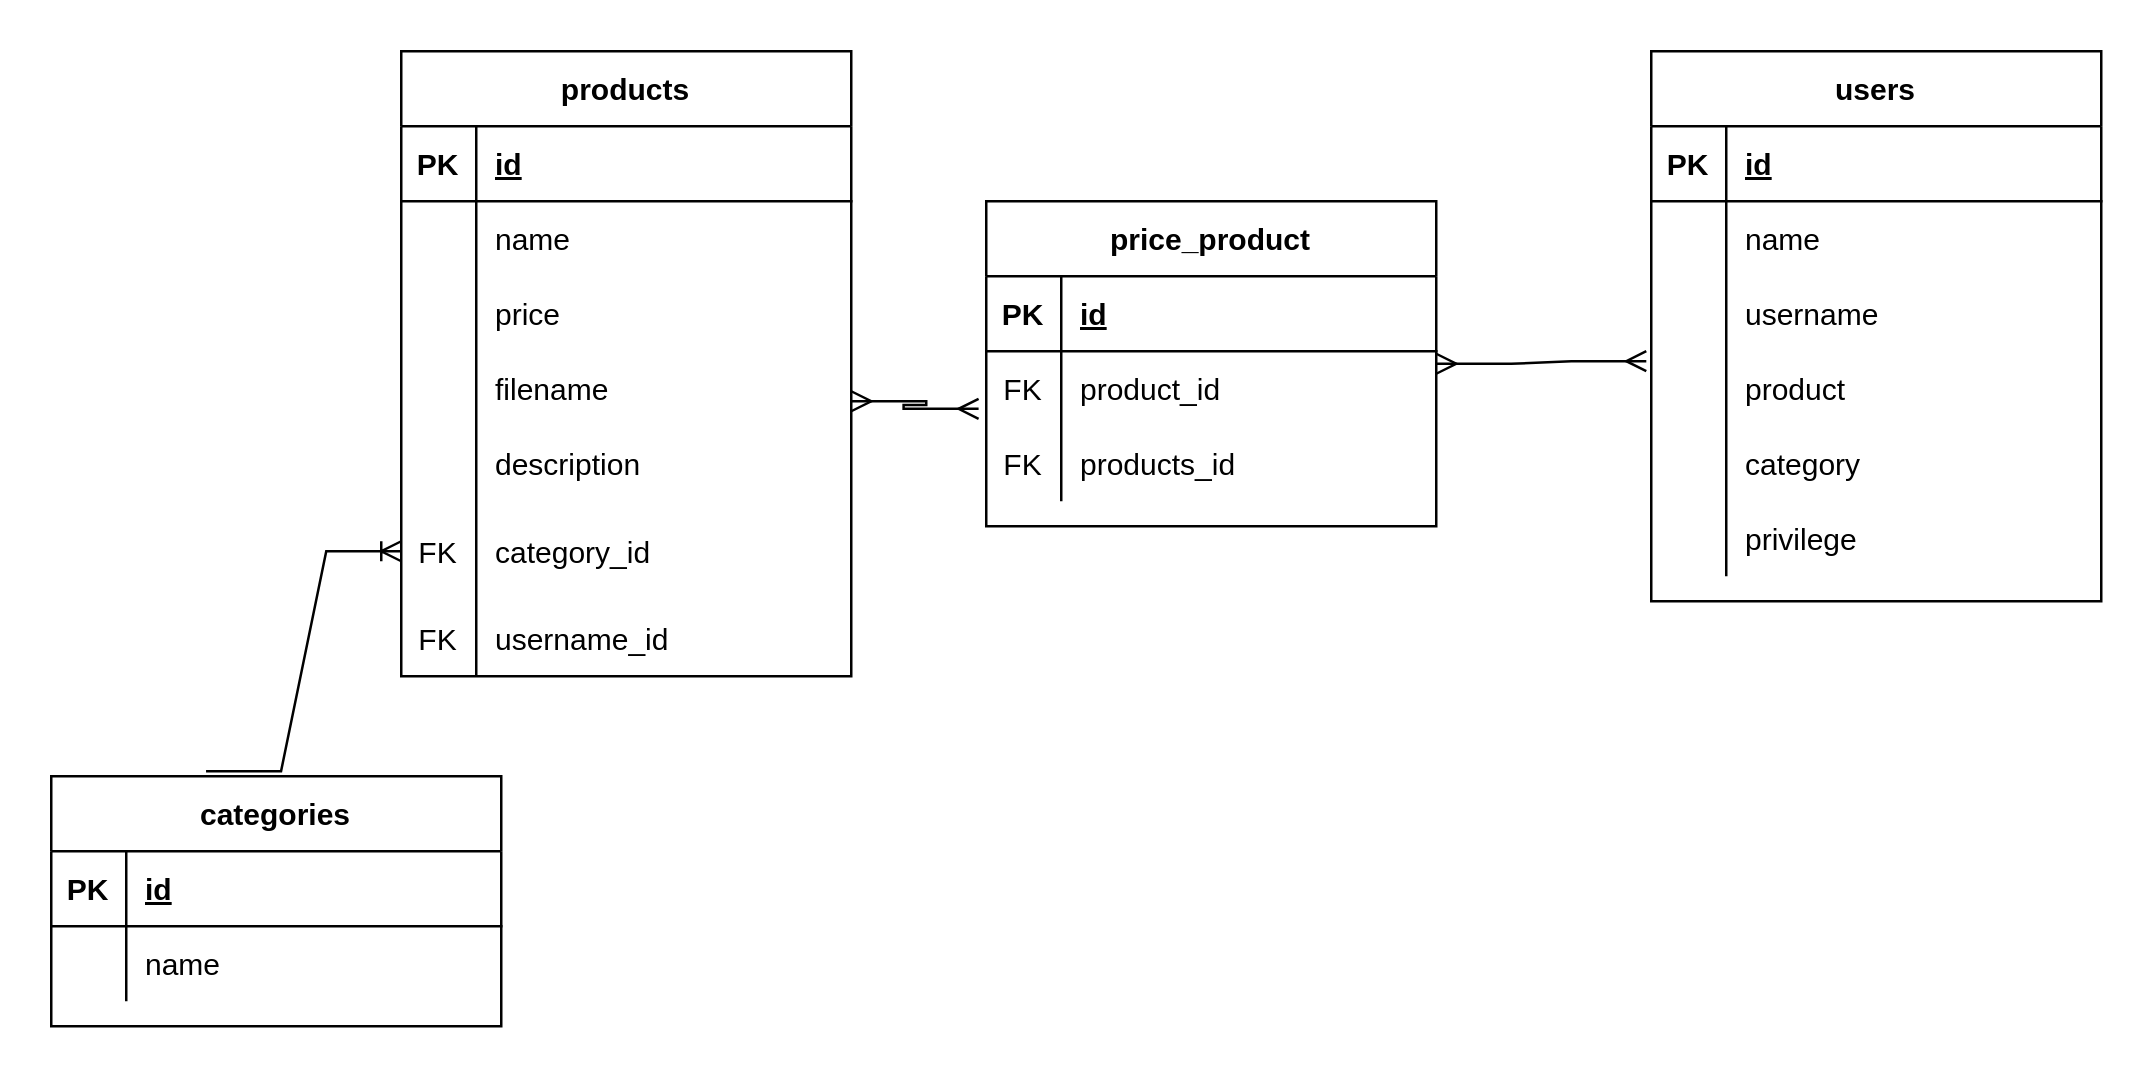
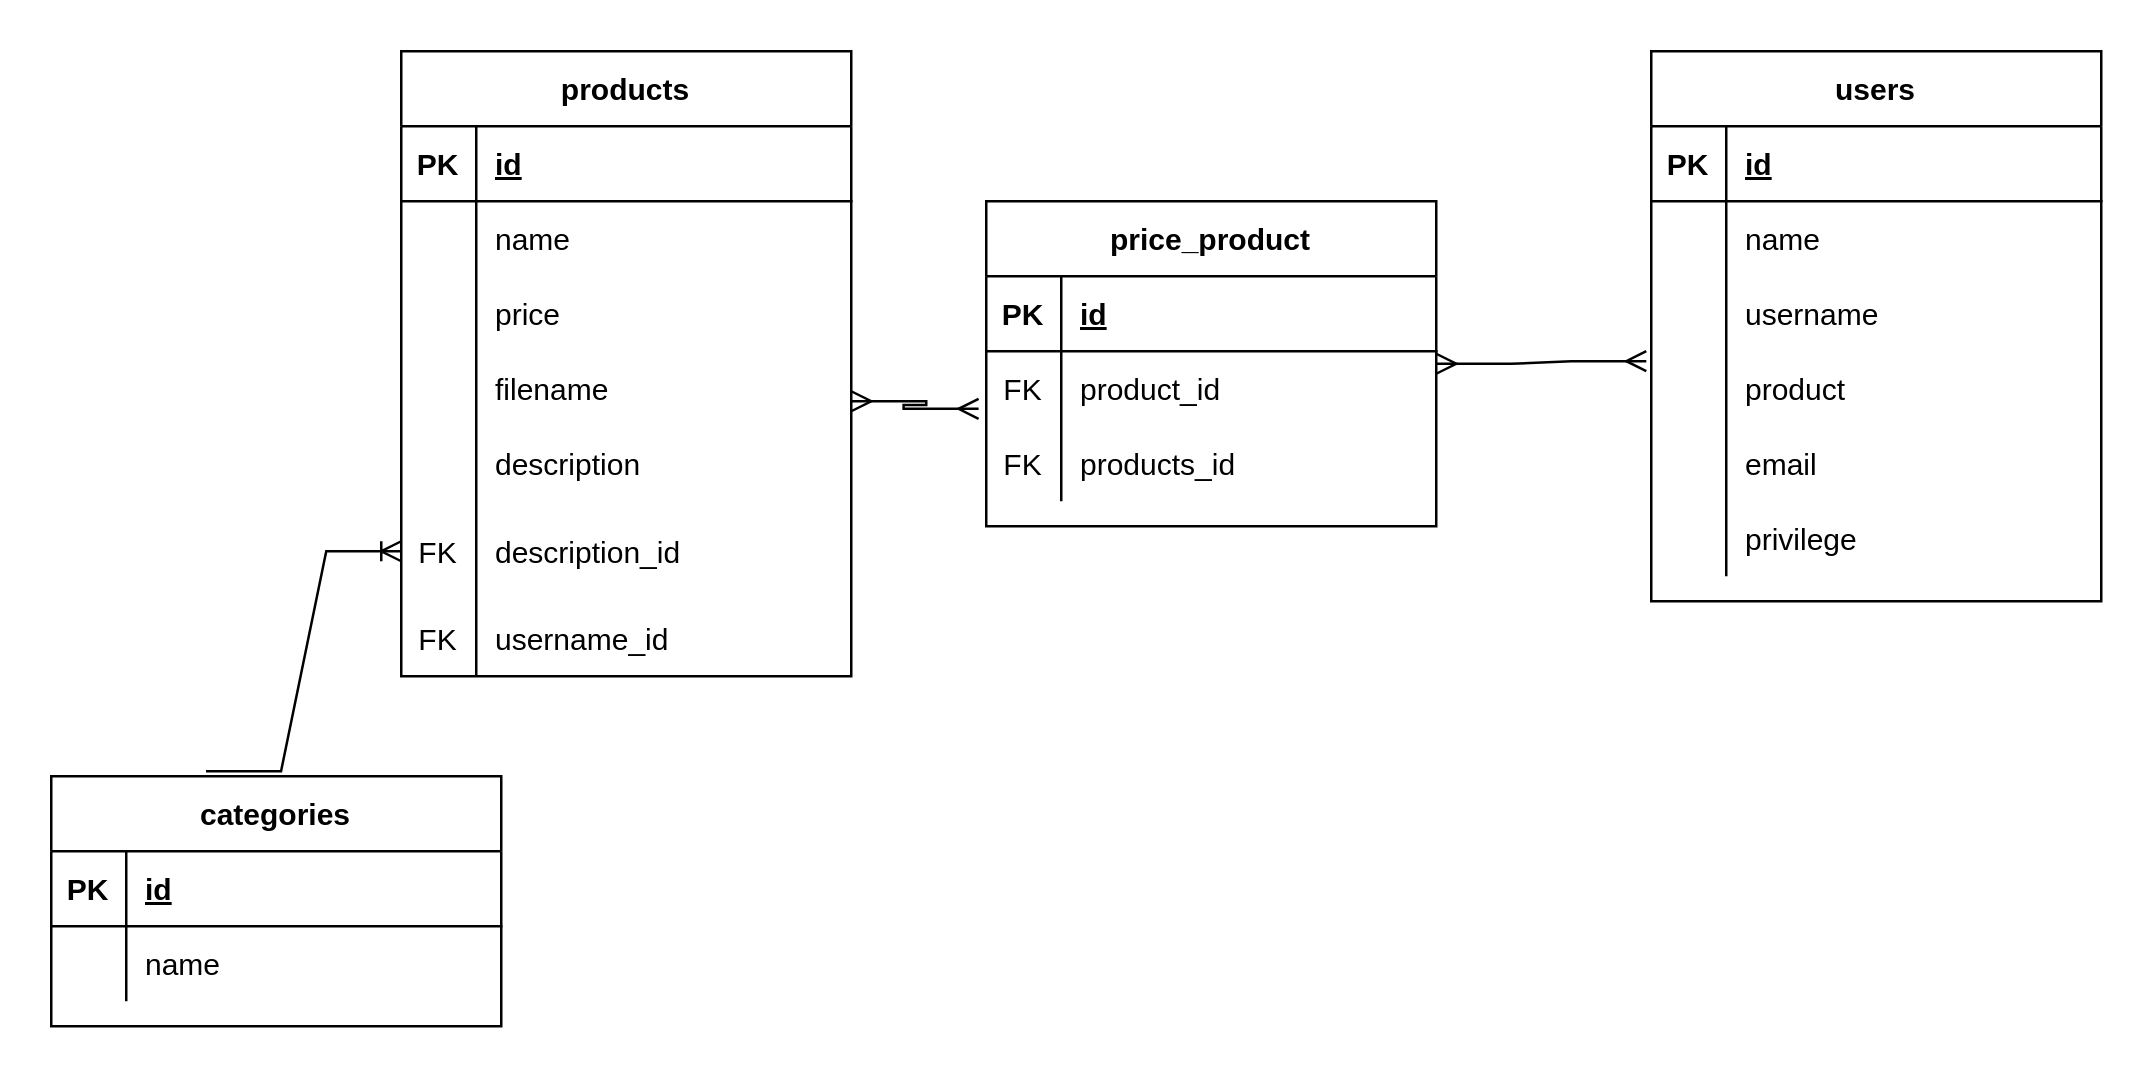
(1812, 465) -> (1779, 465)
(584, 553) -> (601, 553)
